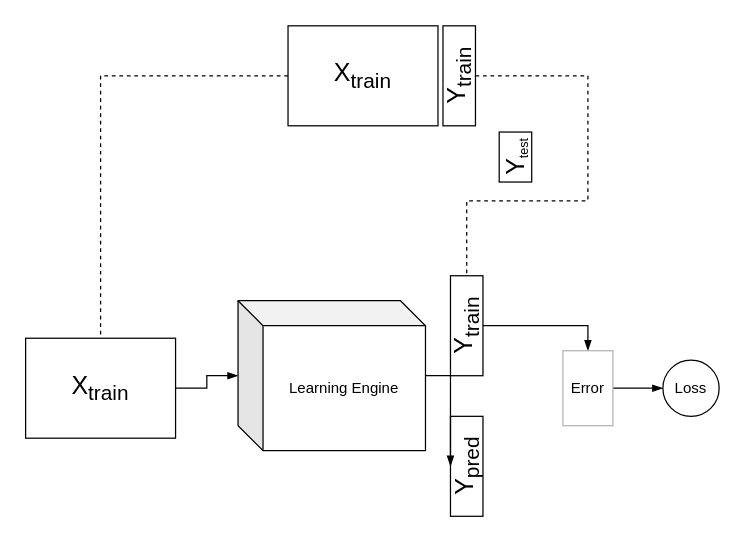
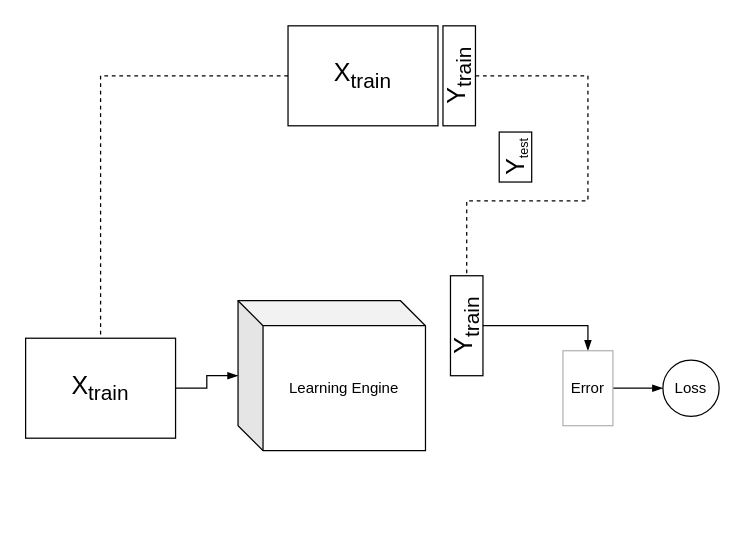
(451, 404) -> none
(467, 466) -> none
